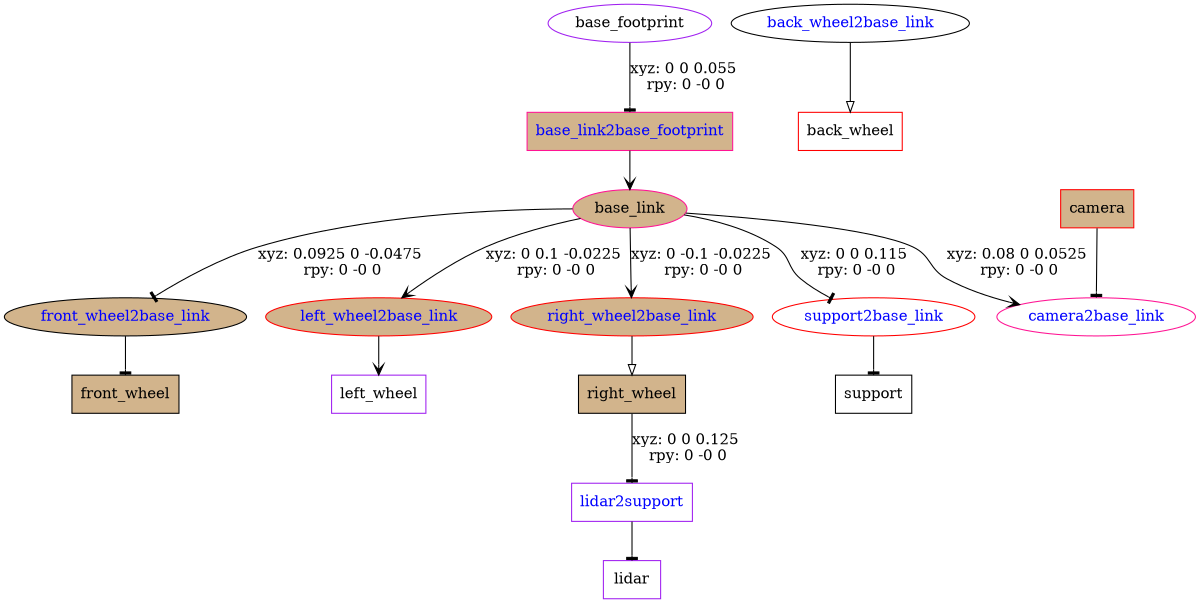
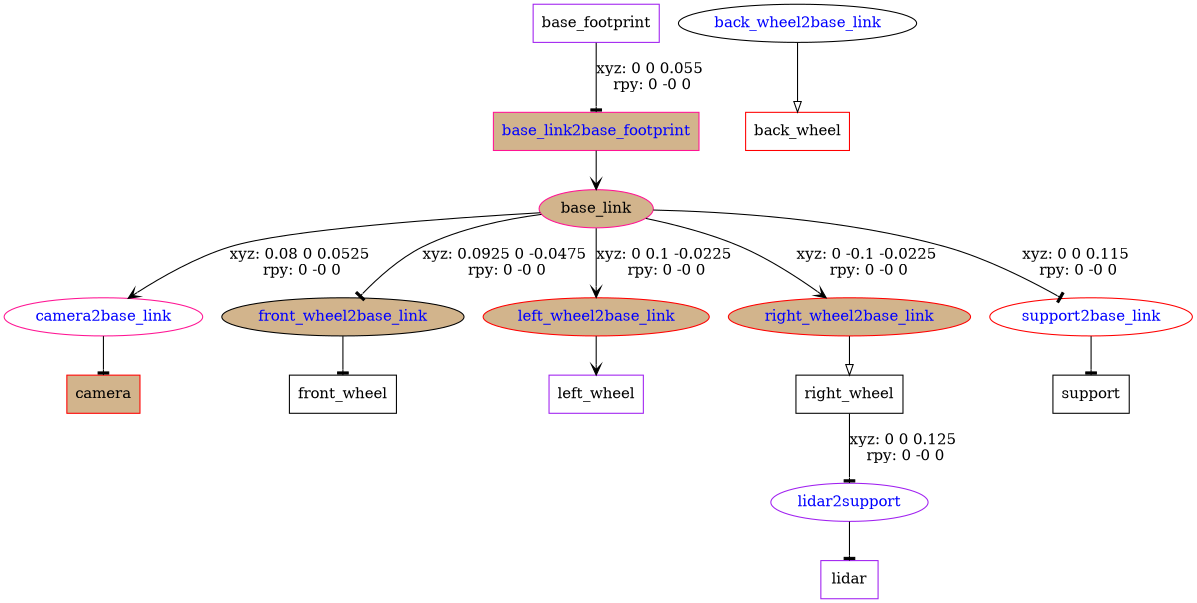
(630, 23) -> (596, 23)
(1097, 260) -> (103, 353)
(125, 394) -> (343, 394)
(632, 394) -> (849, 394)
(632, 502) -> (849, 502)
